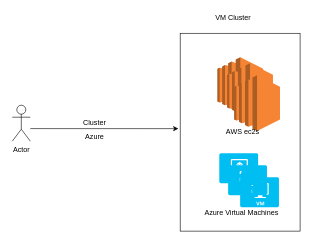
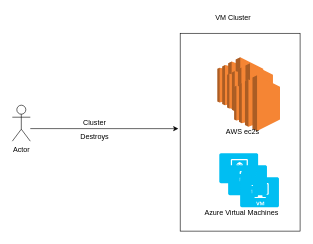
(95, 137) -> (95, 137)
